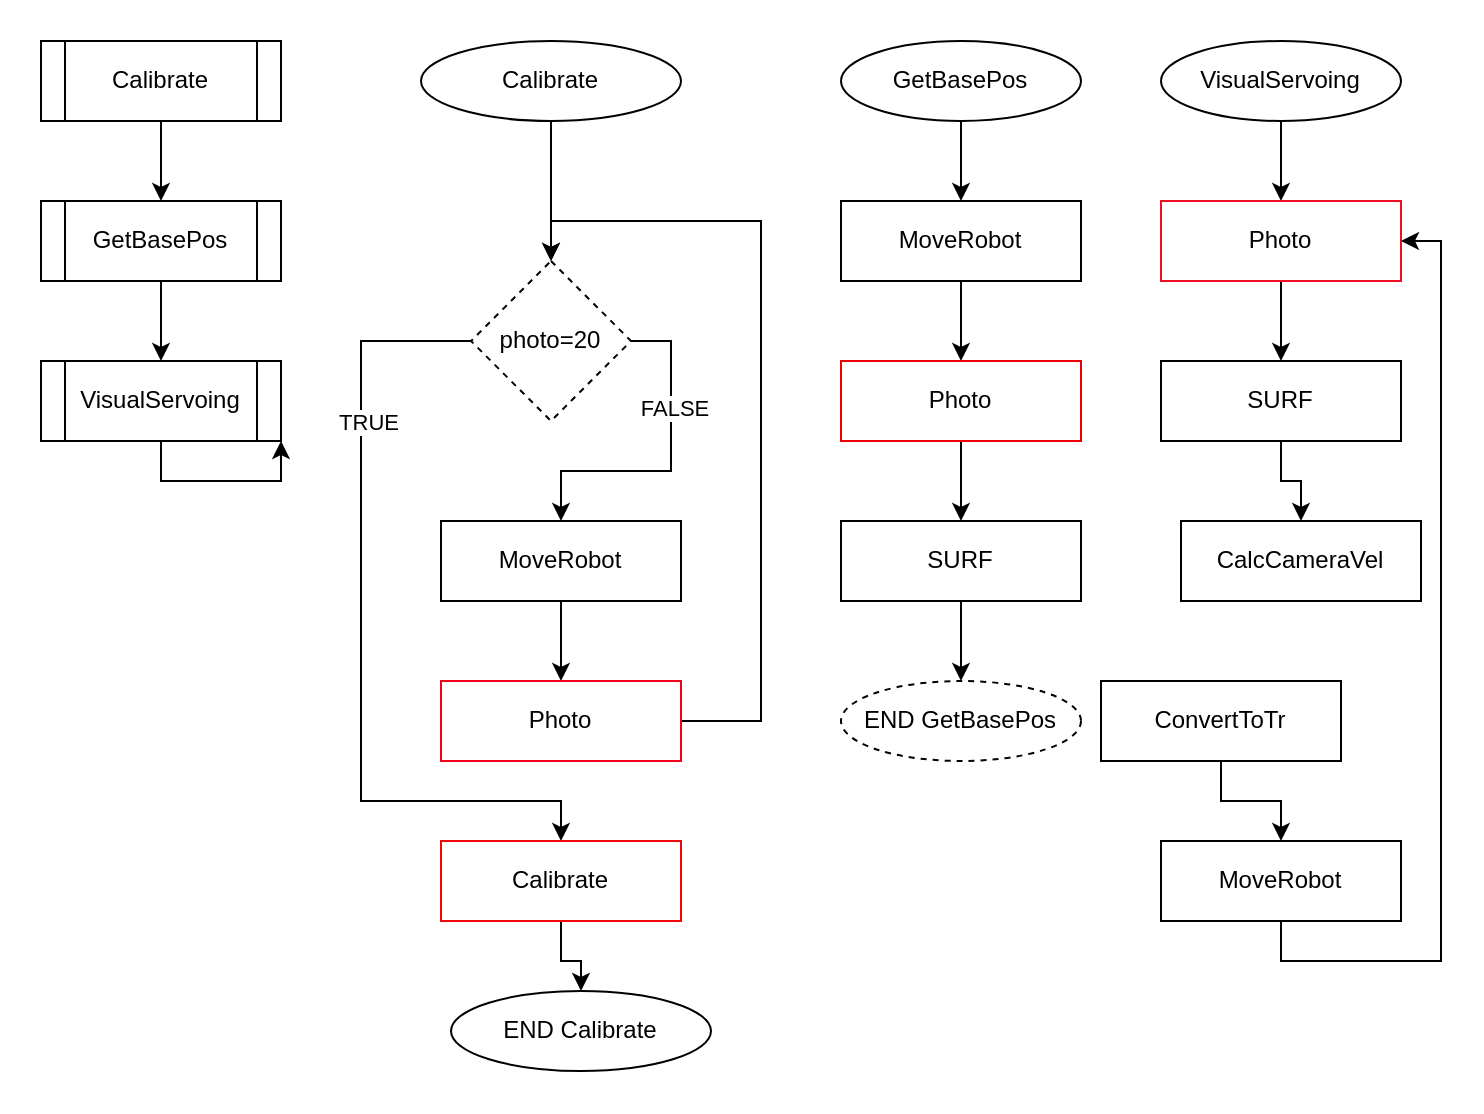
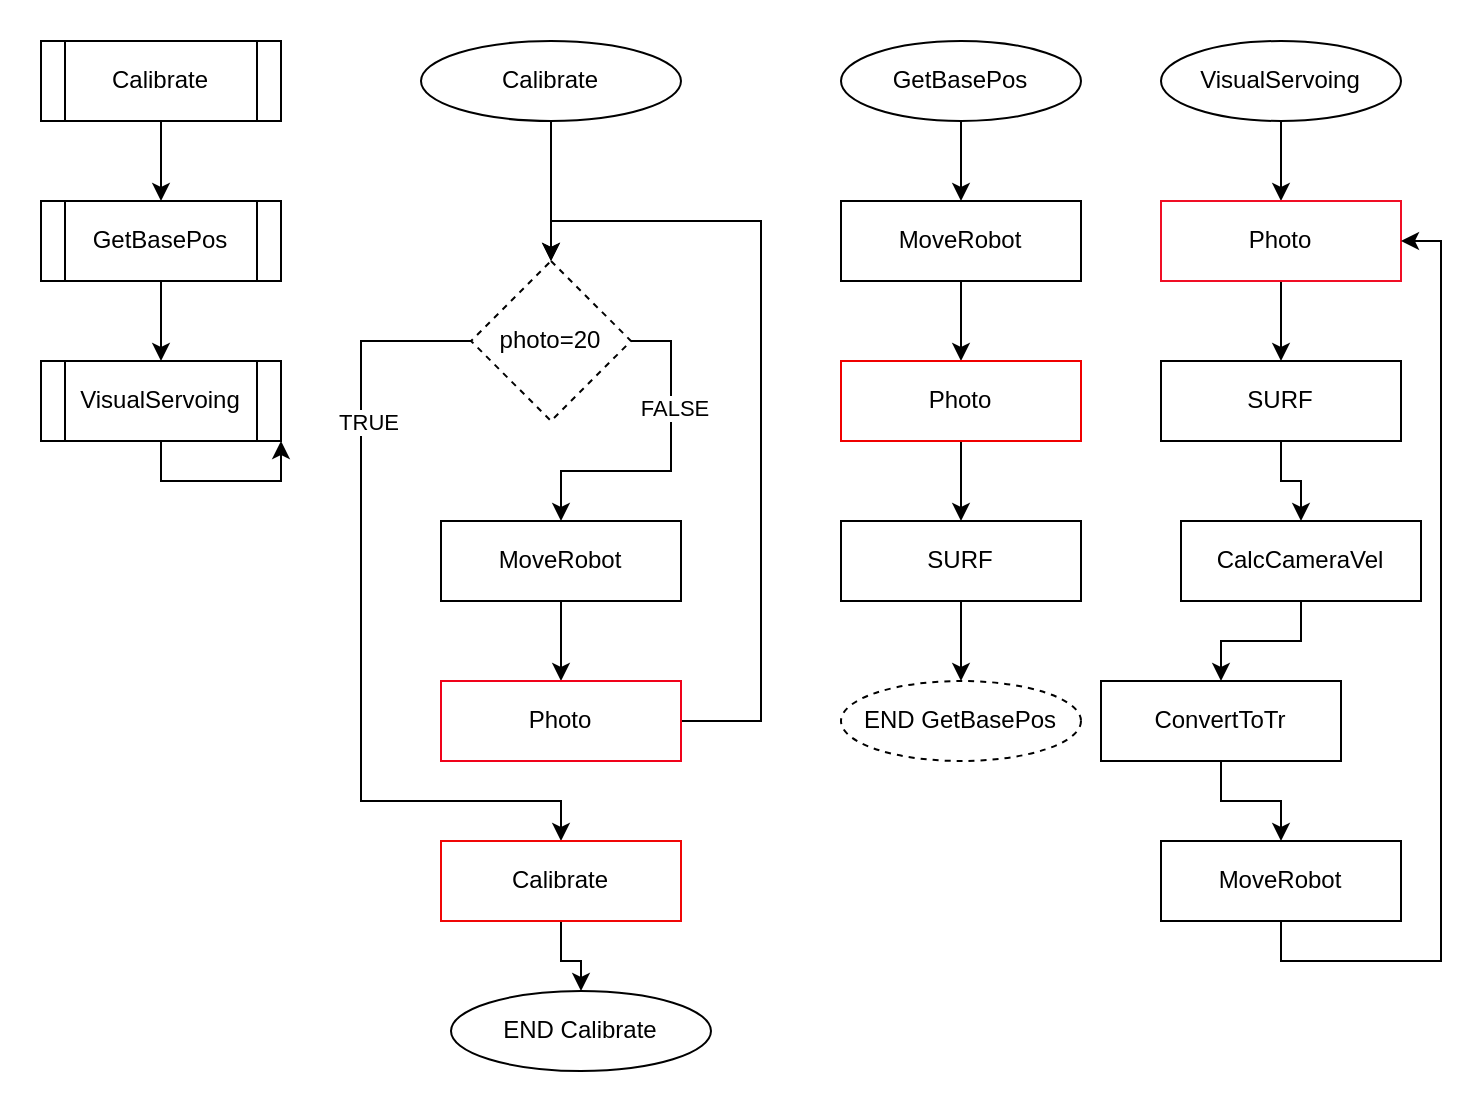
none -> (1268, 641)
